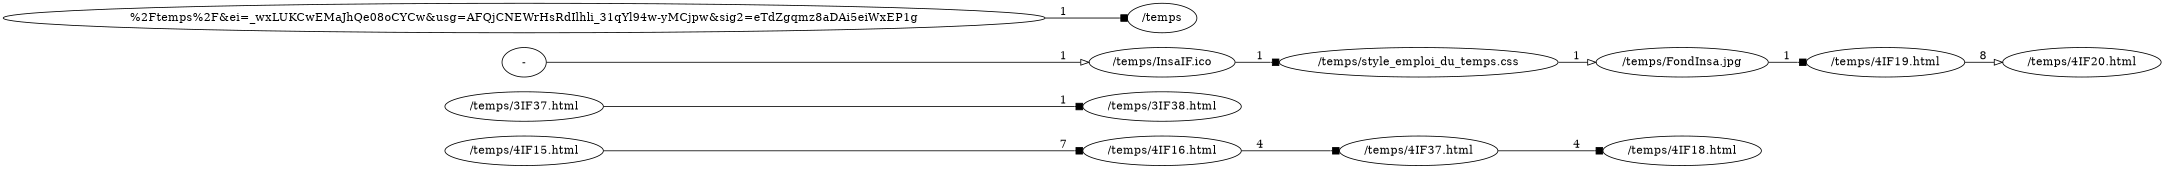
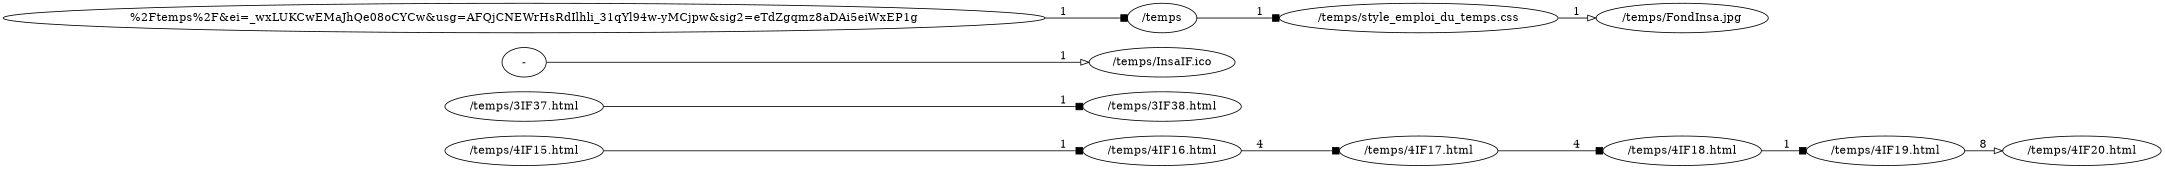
(1253, 62) -> (1234, 18)
(1783, 62) -> (1780, 151)
(1064, 145) -> (1064, 145)
(1419, 151) -> (1419, 151)
